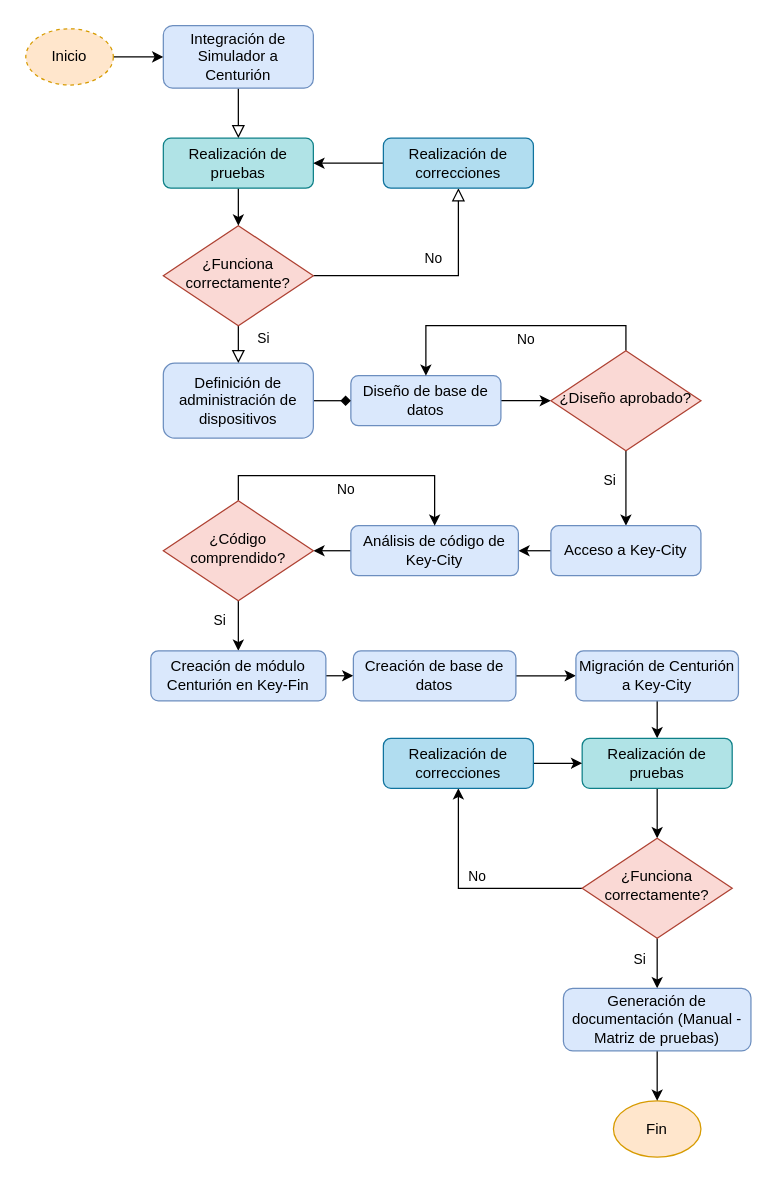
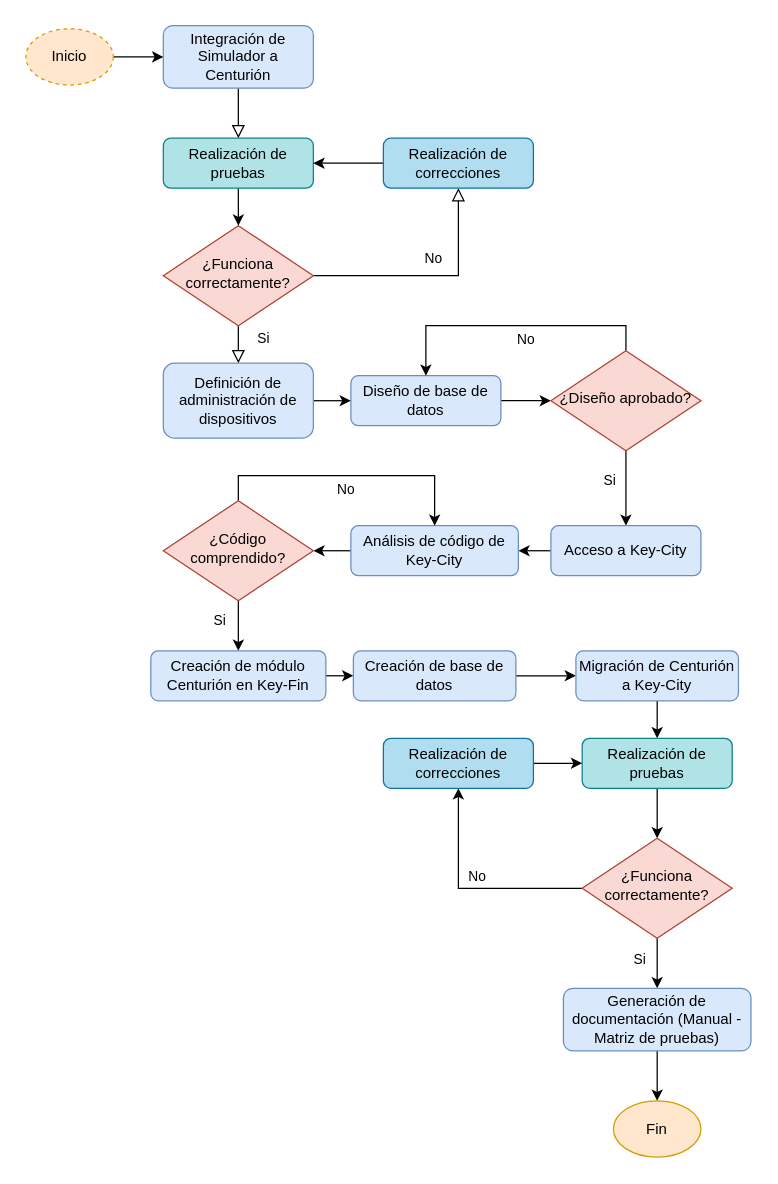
(340, 401) -> (341, 401)
